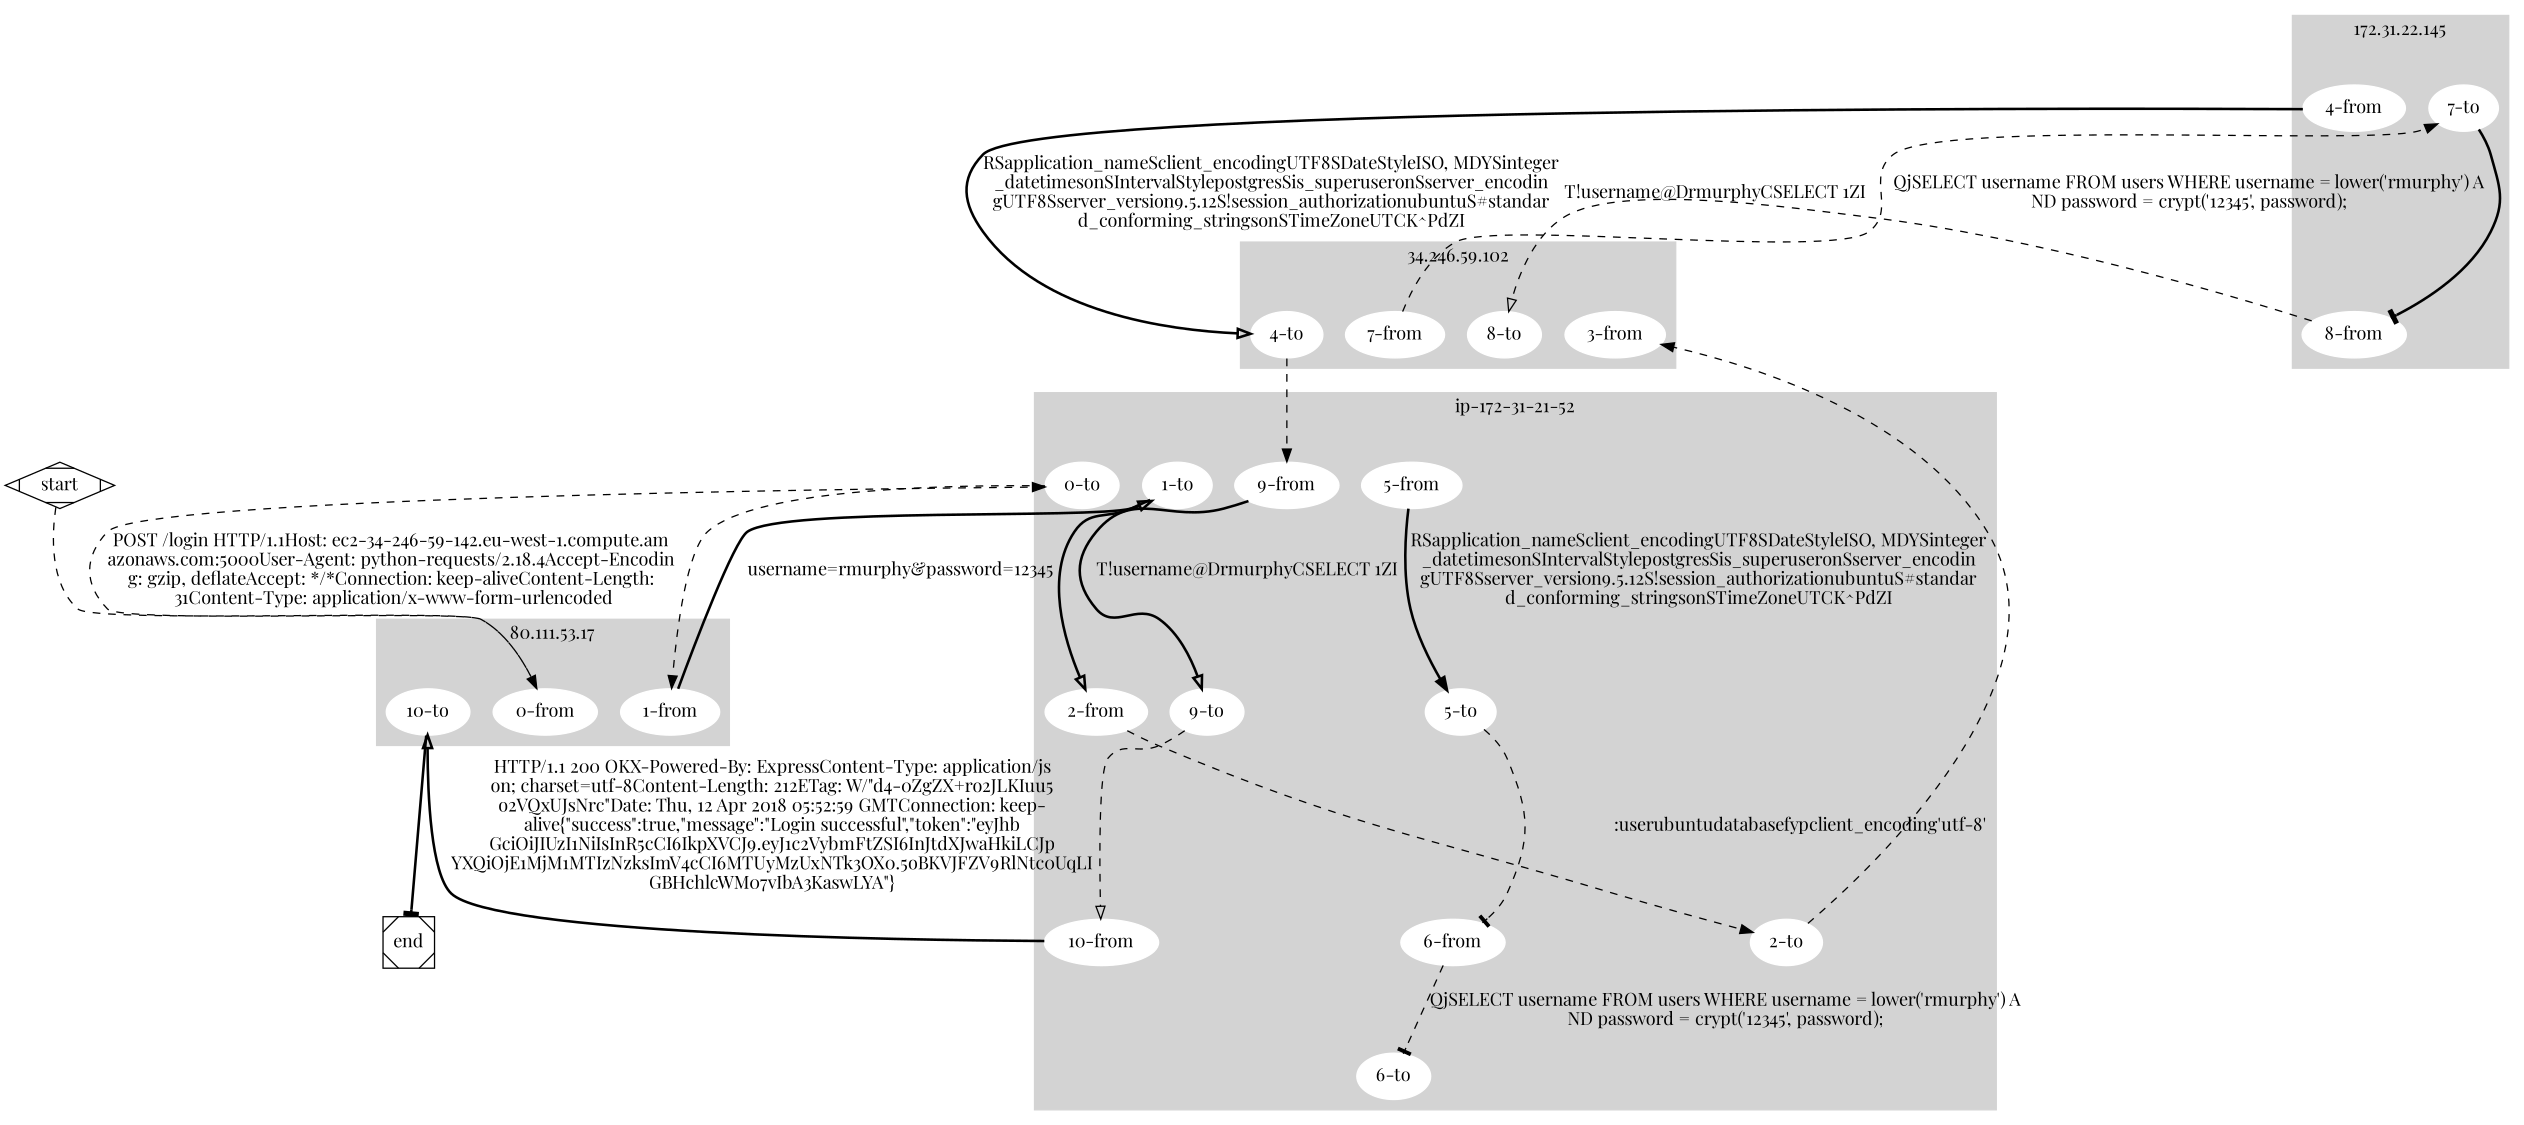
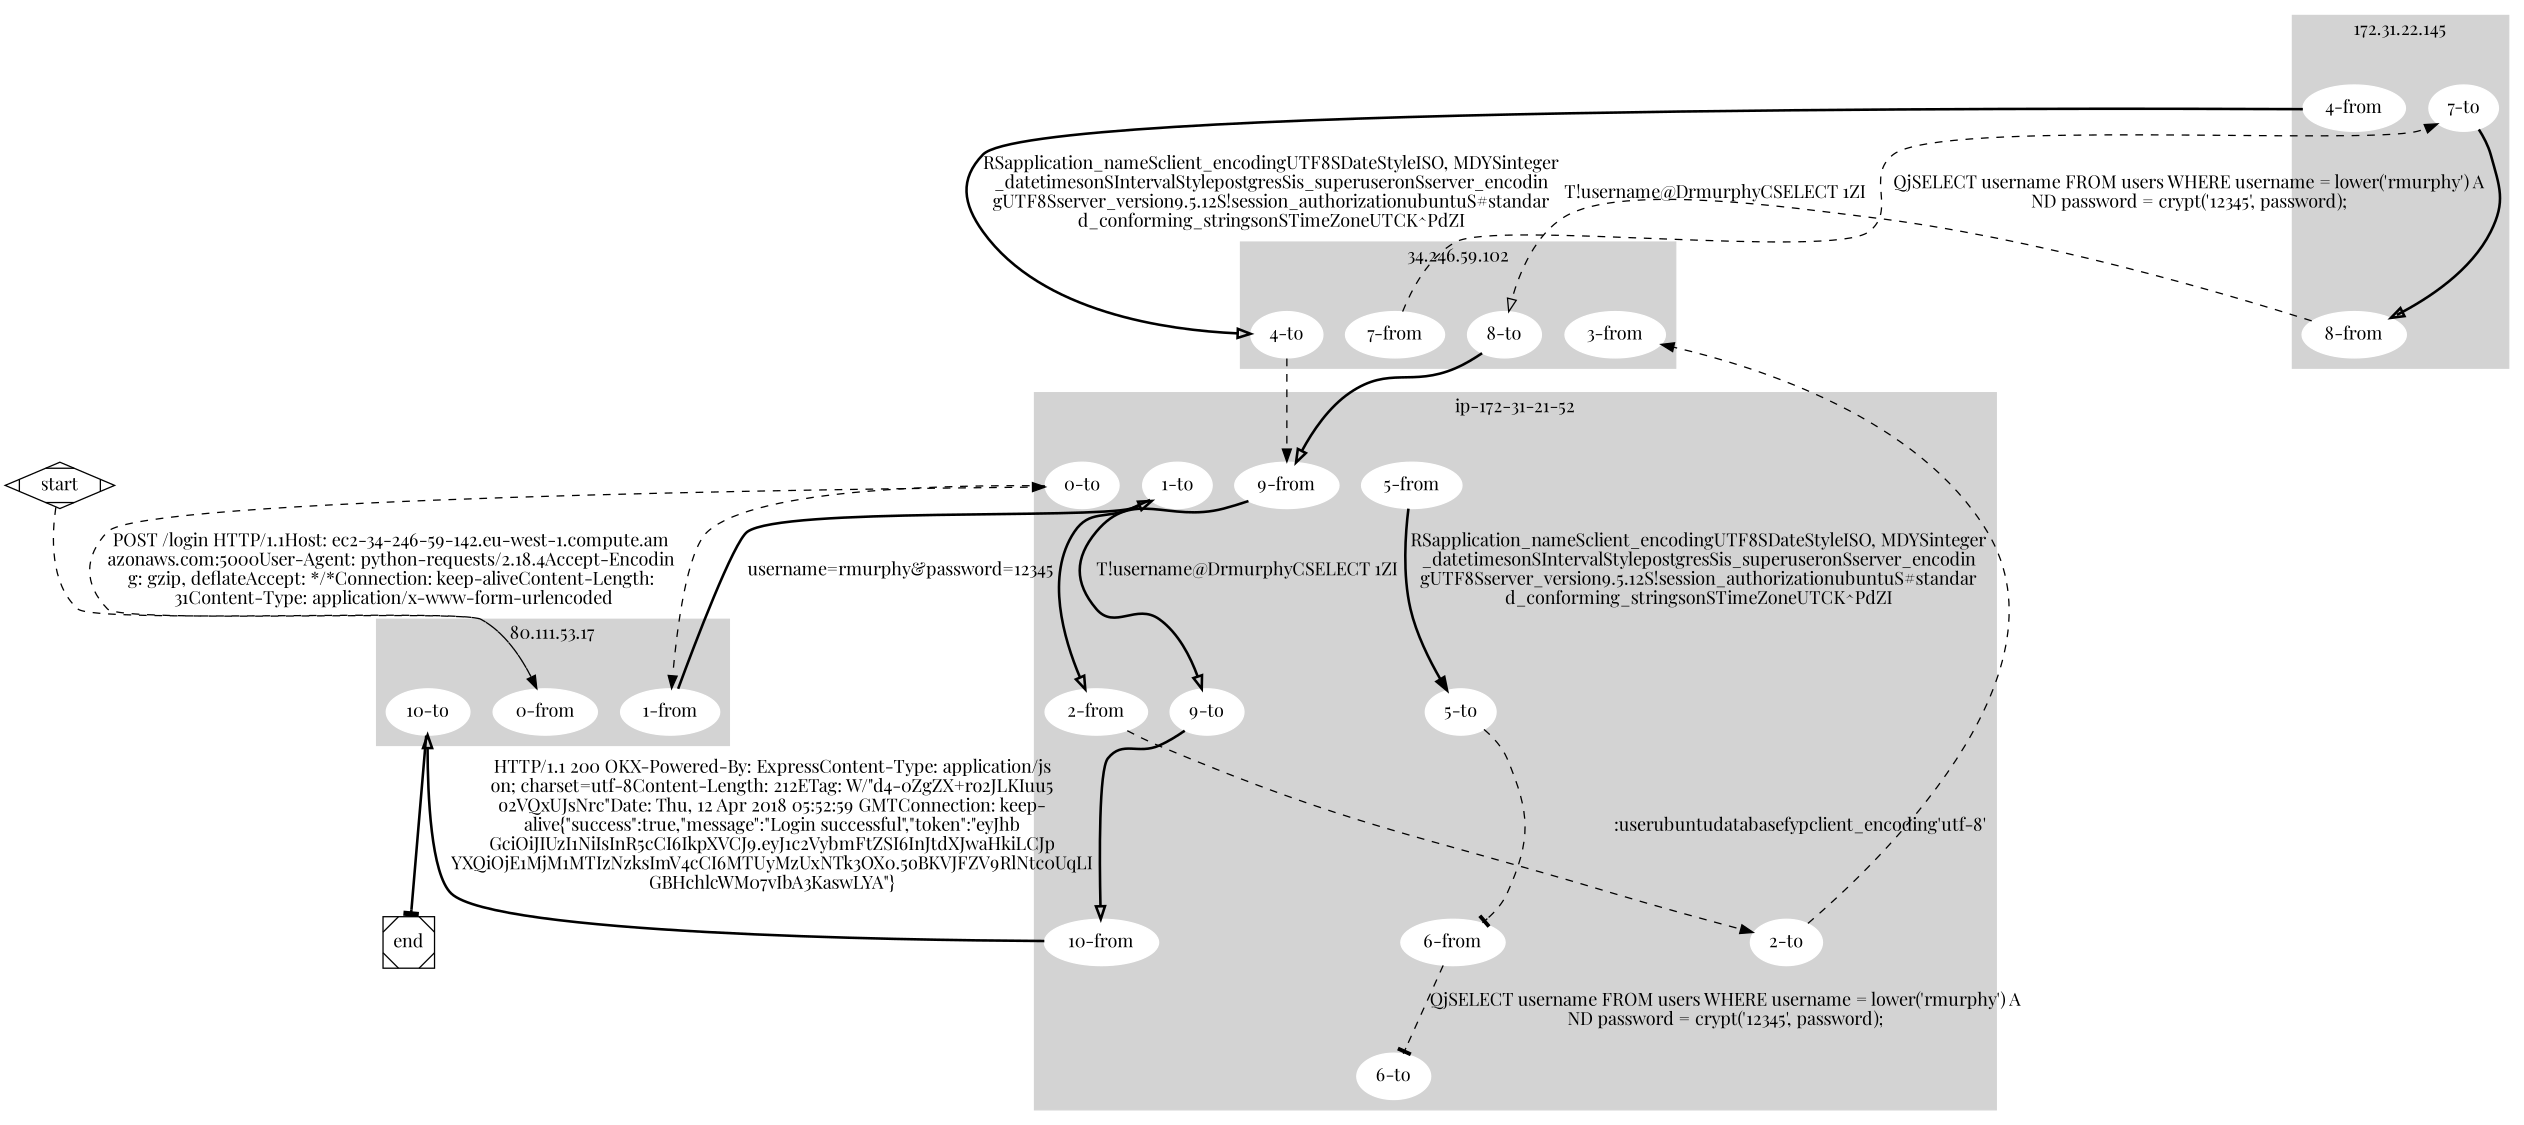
(2486, 240) -> (2486, 240)
none -> (1379, 380)
(1102, 790) -> (1102, 790)
